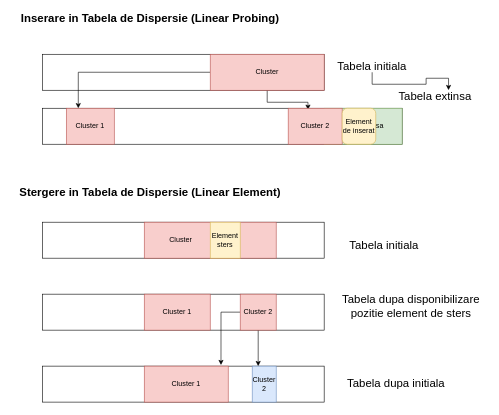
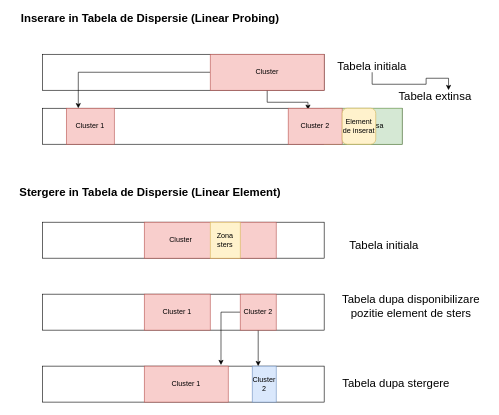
(225, 240) -> (225, 240)
(396, 384) -> (396, 384)
